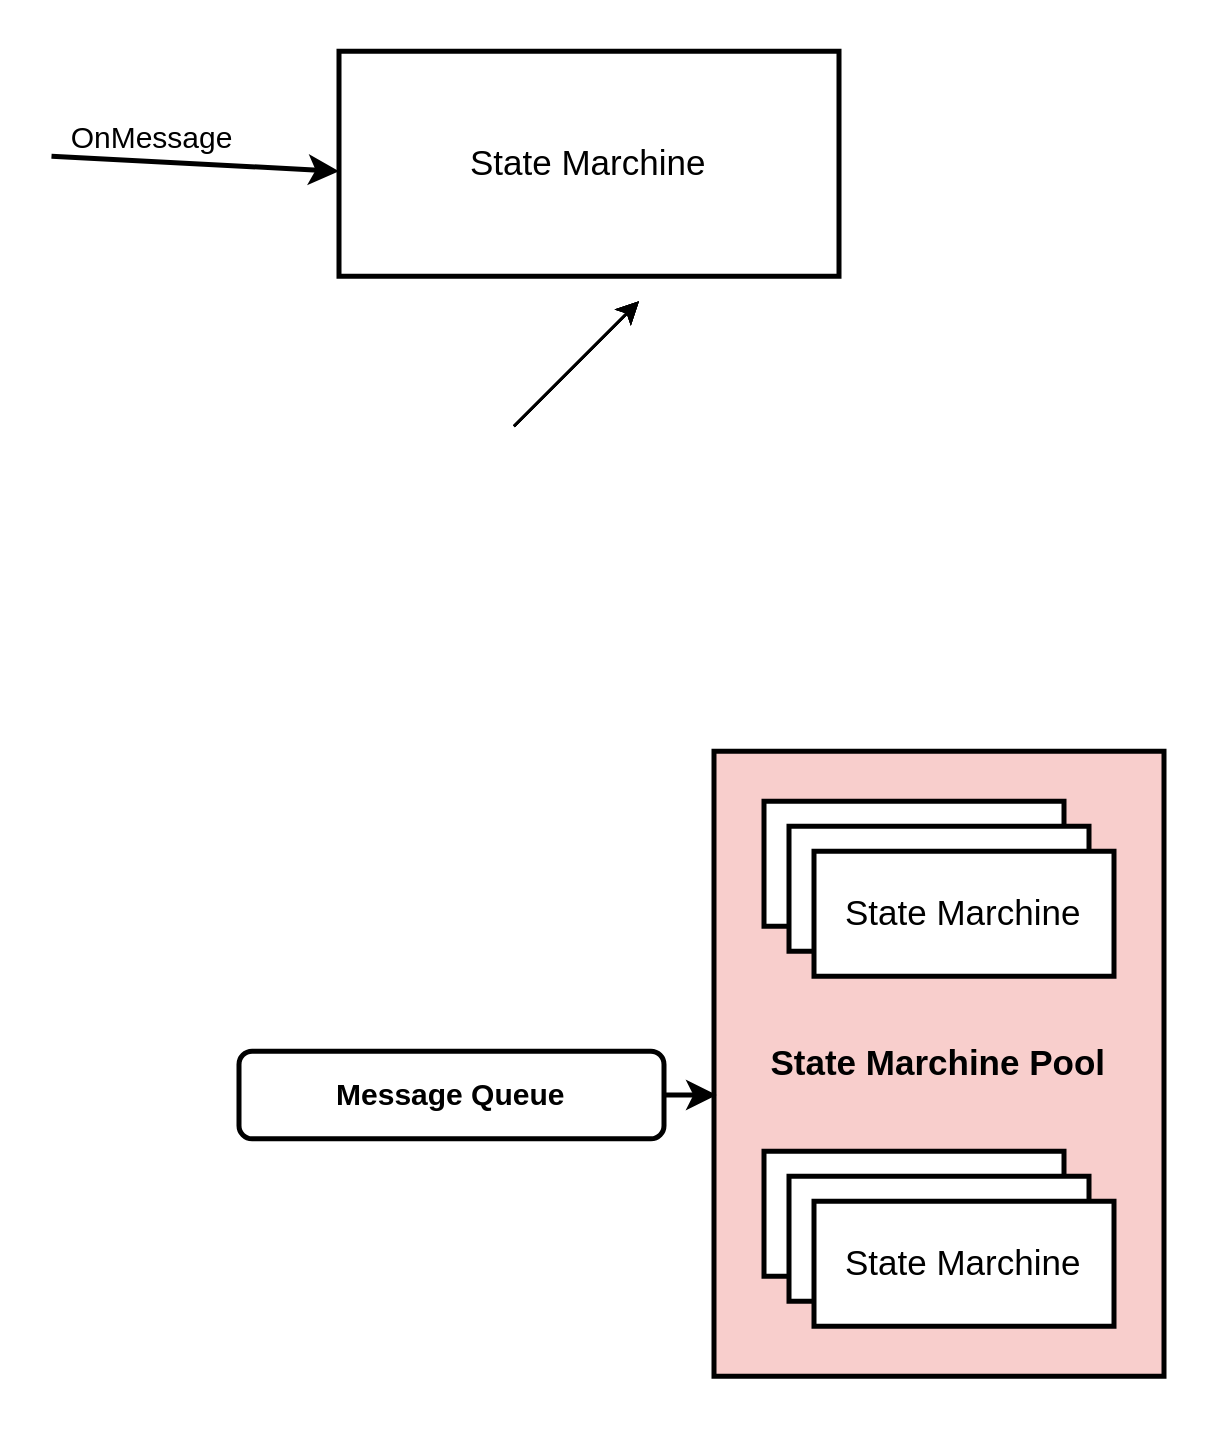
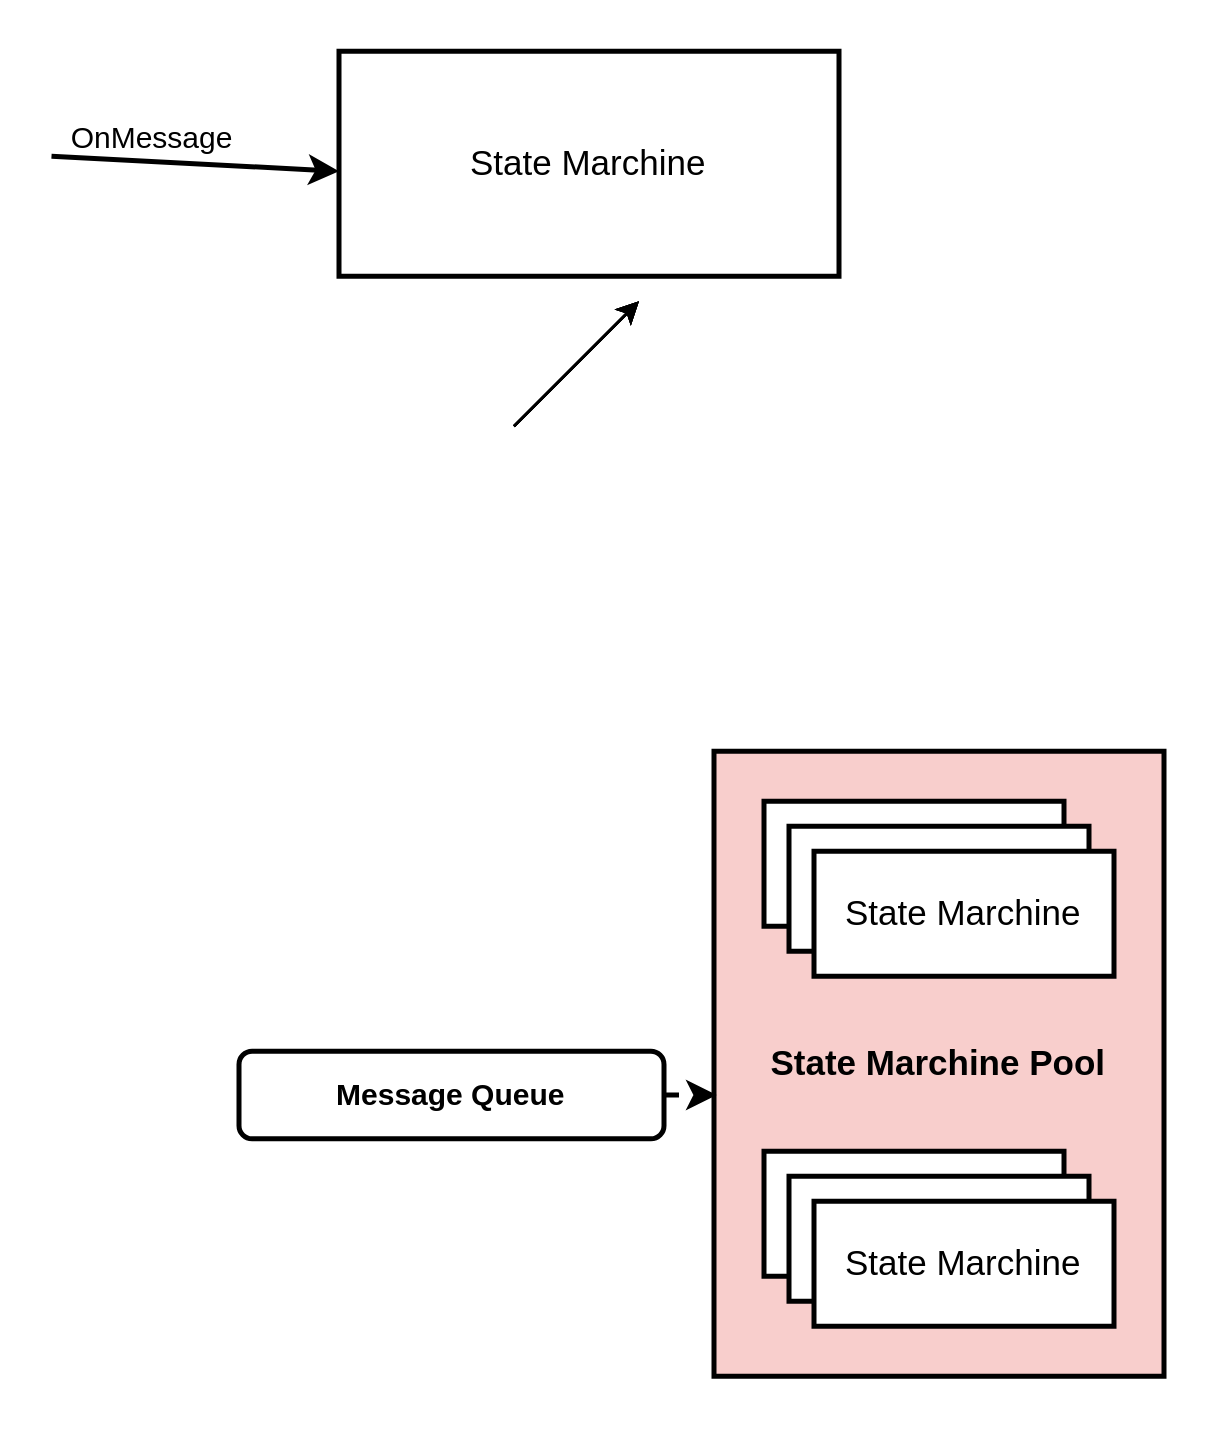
(685, 1095) -> (685, 1095)
